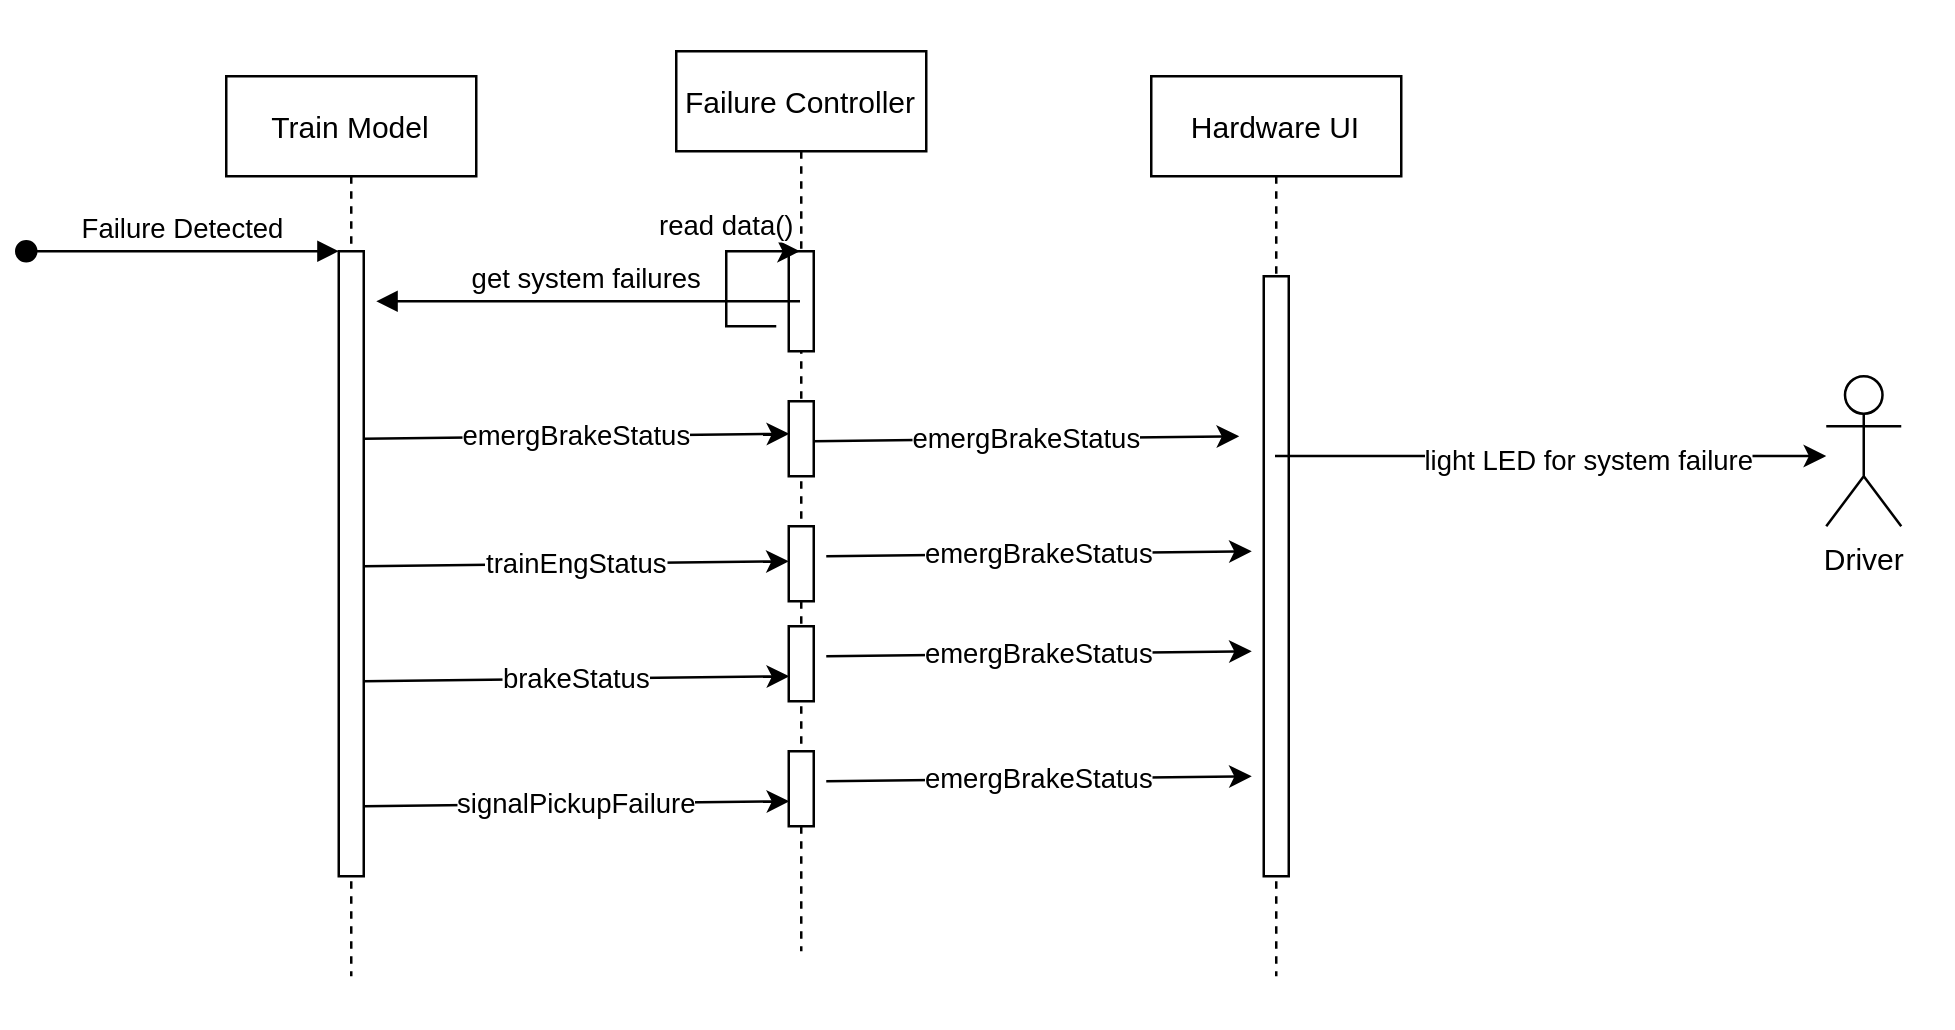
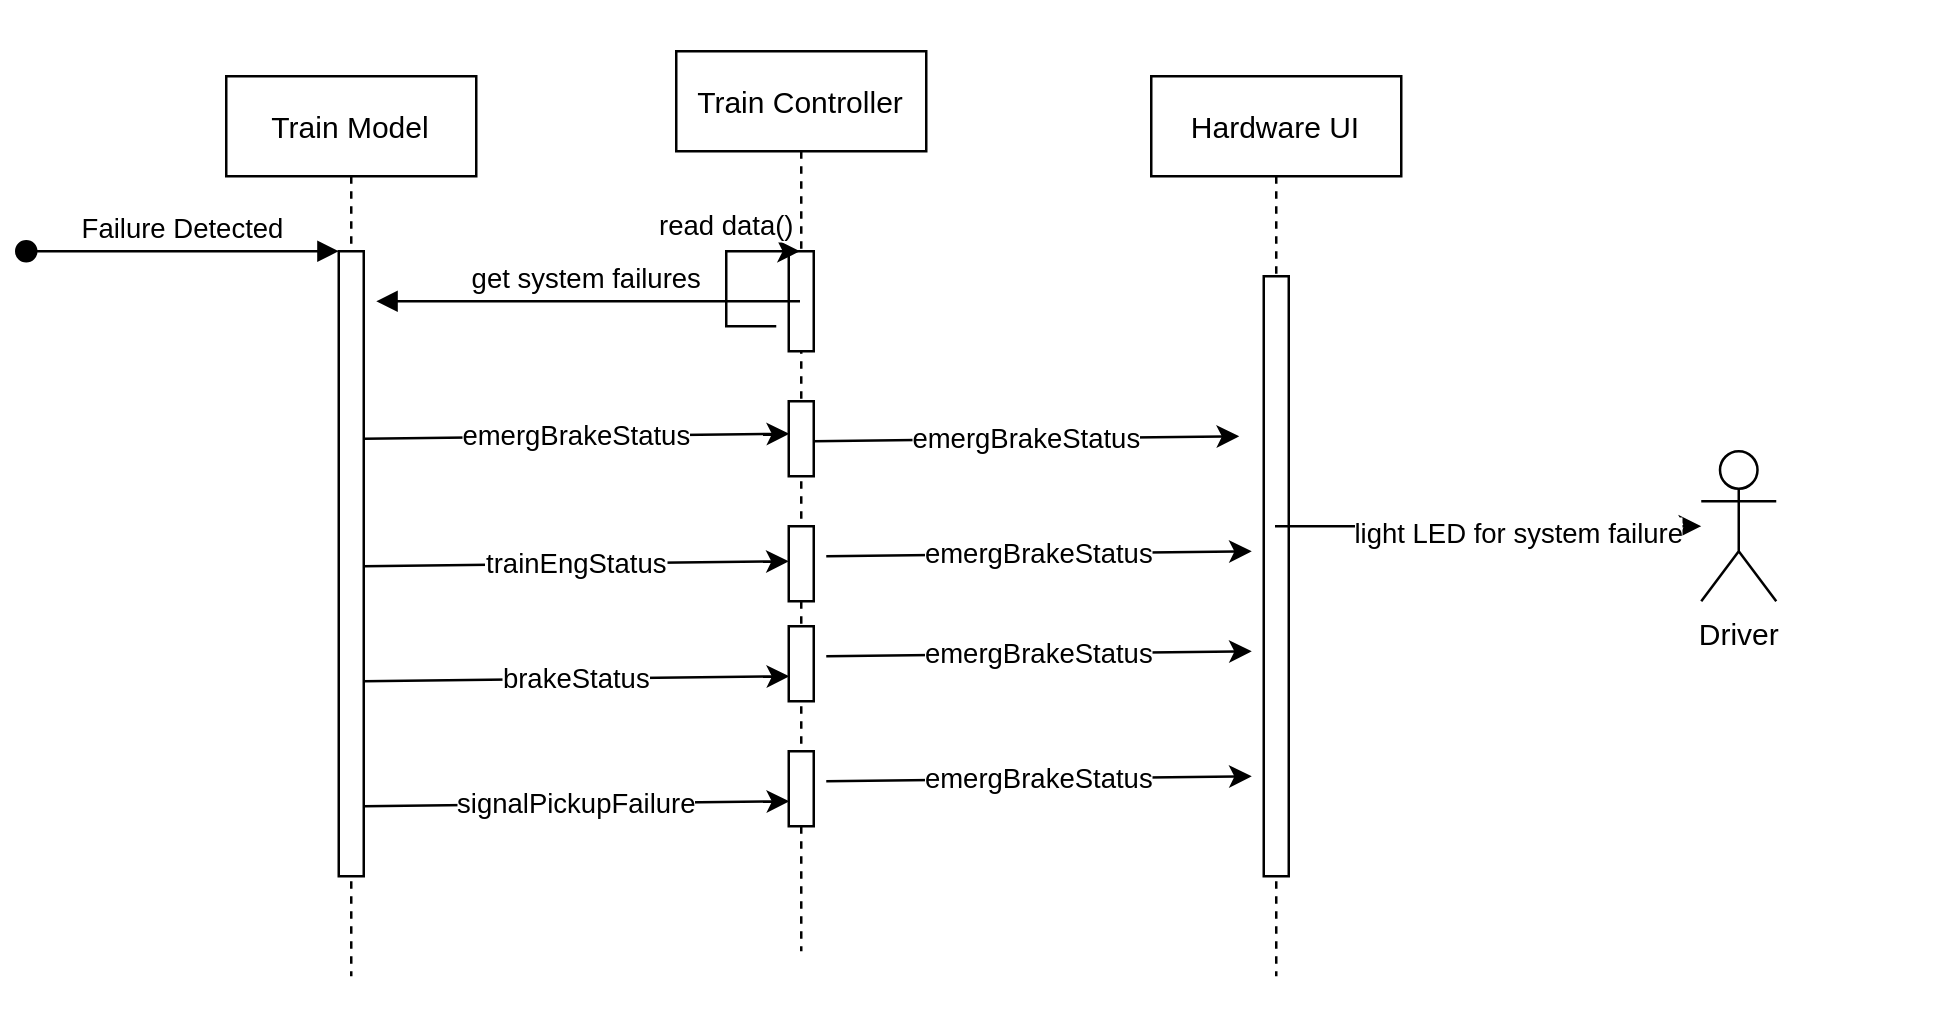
(800, 103) -> (800, 103)
(1864, 451) -> (1739, 526)
